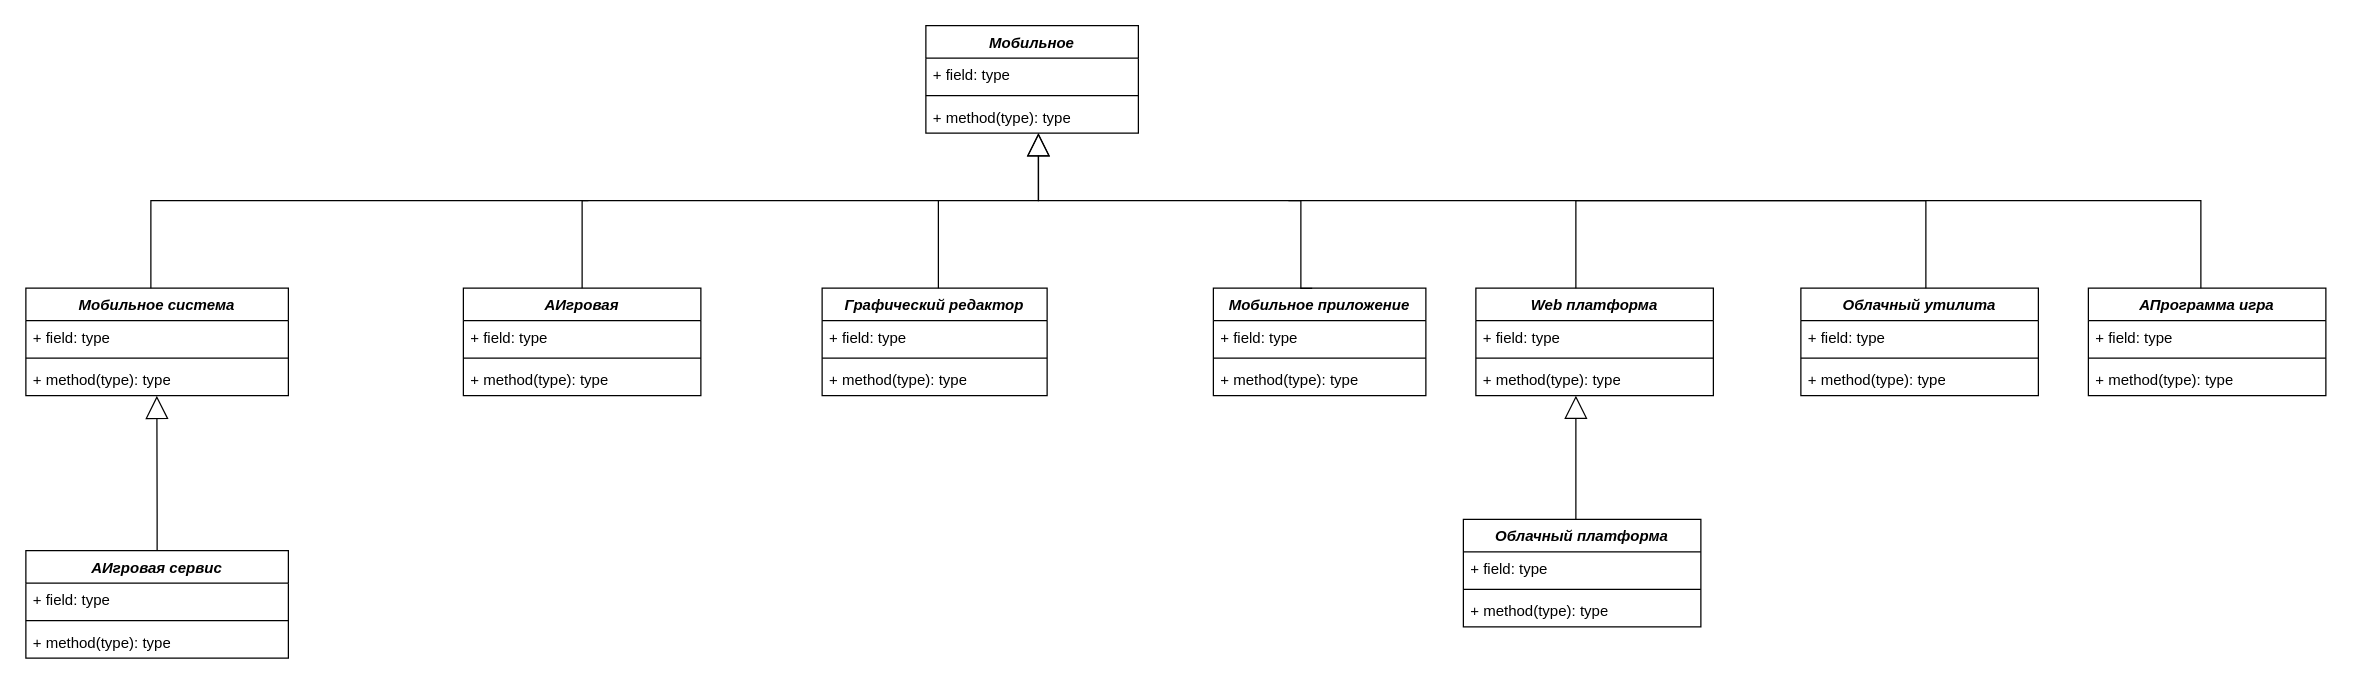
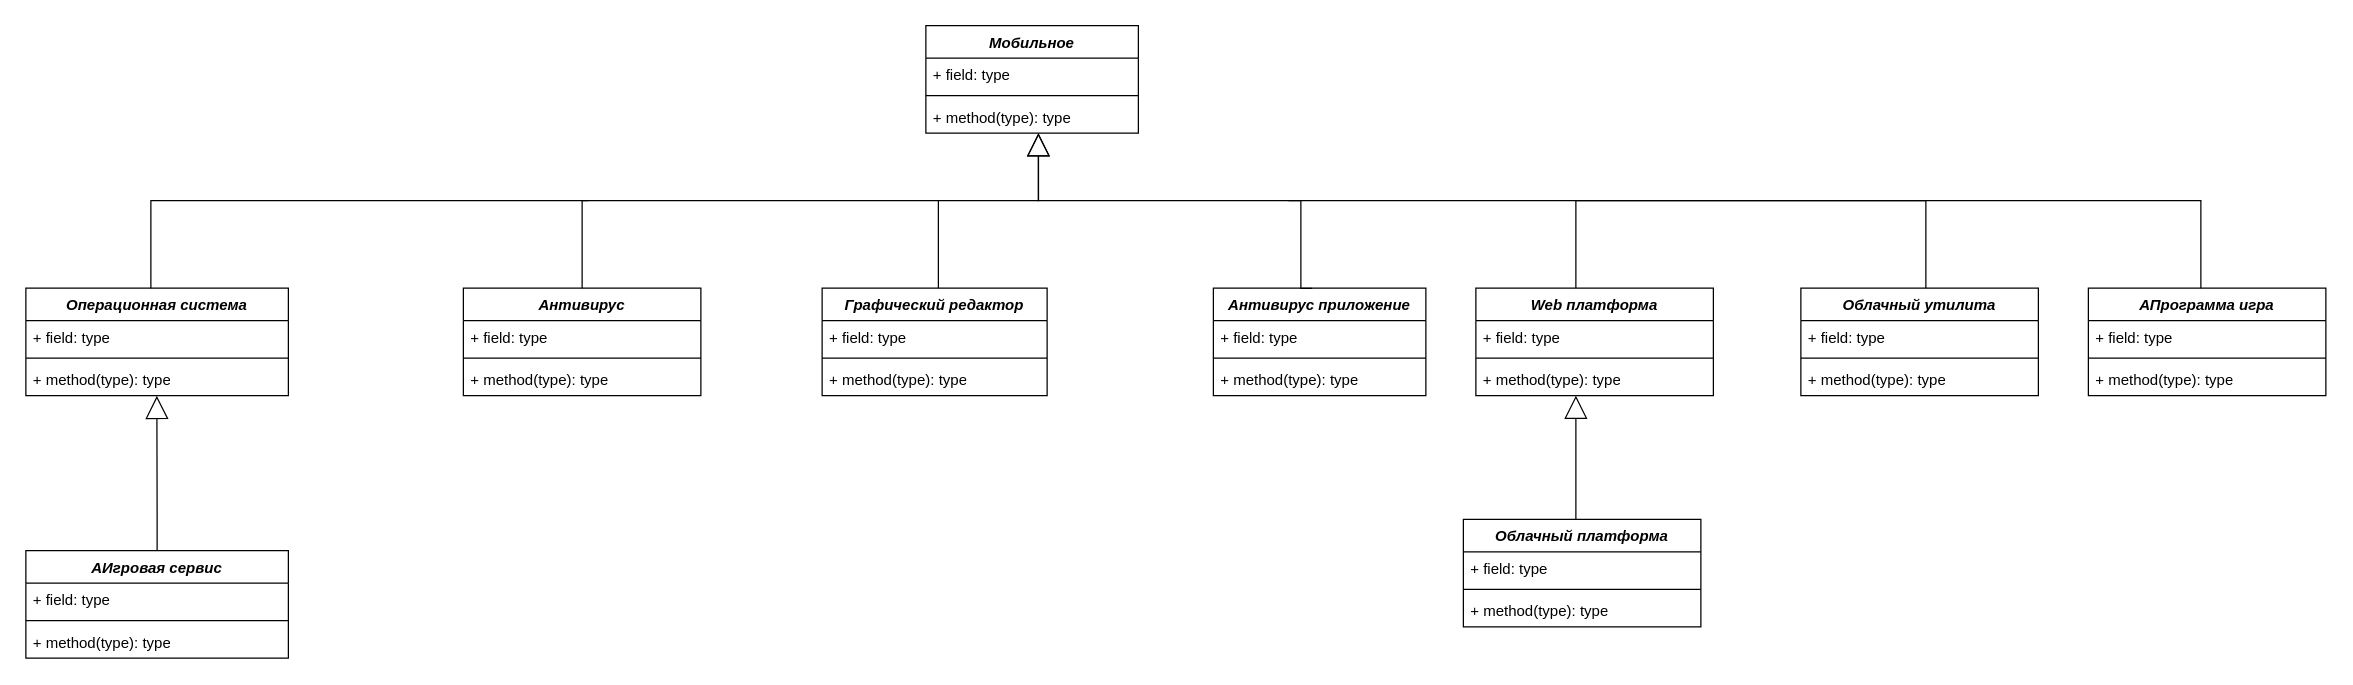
(157, 306) -> (157, 306)
(582, 306) -> (582, 306)
(1319, 306) -> (1319, 306)
